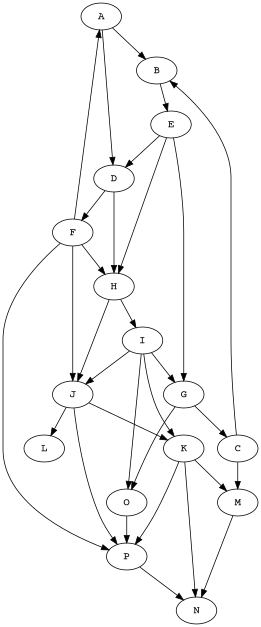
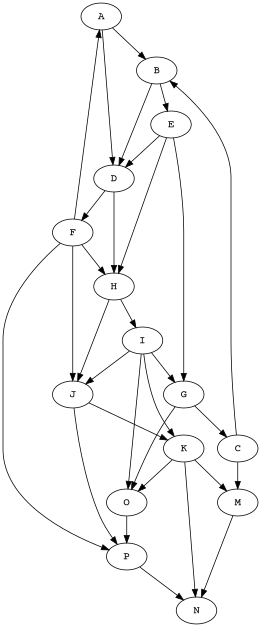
none -> (137, 121)
(44, 448) -> none
(162, 501) -> (158, 473)
